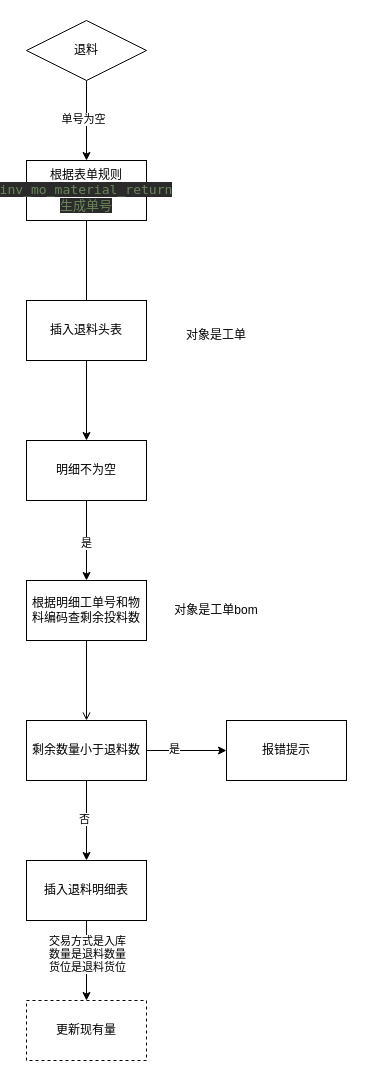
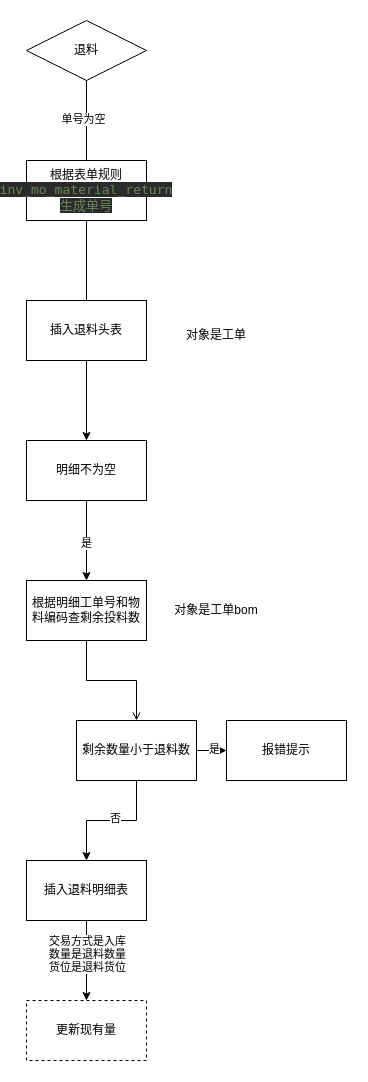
(87, 152) -> (87, 155)
(87, 751) -> (137, 751)
